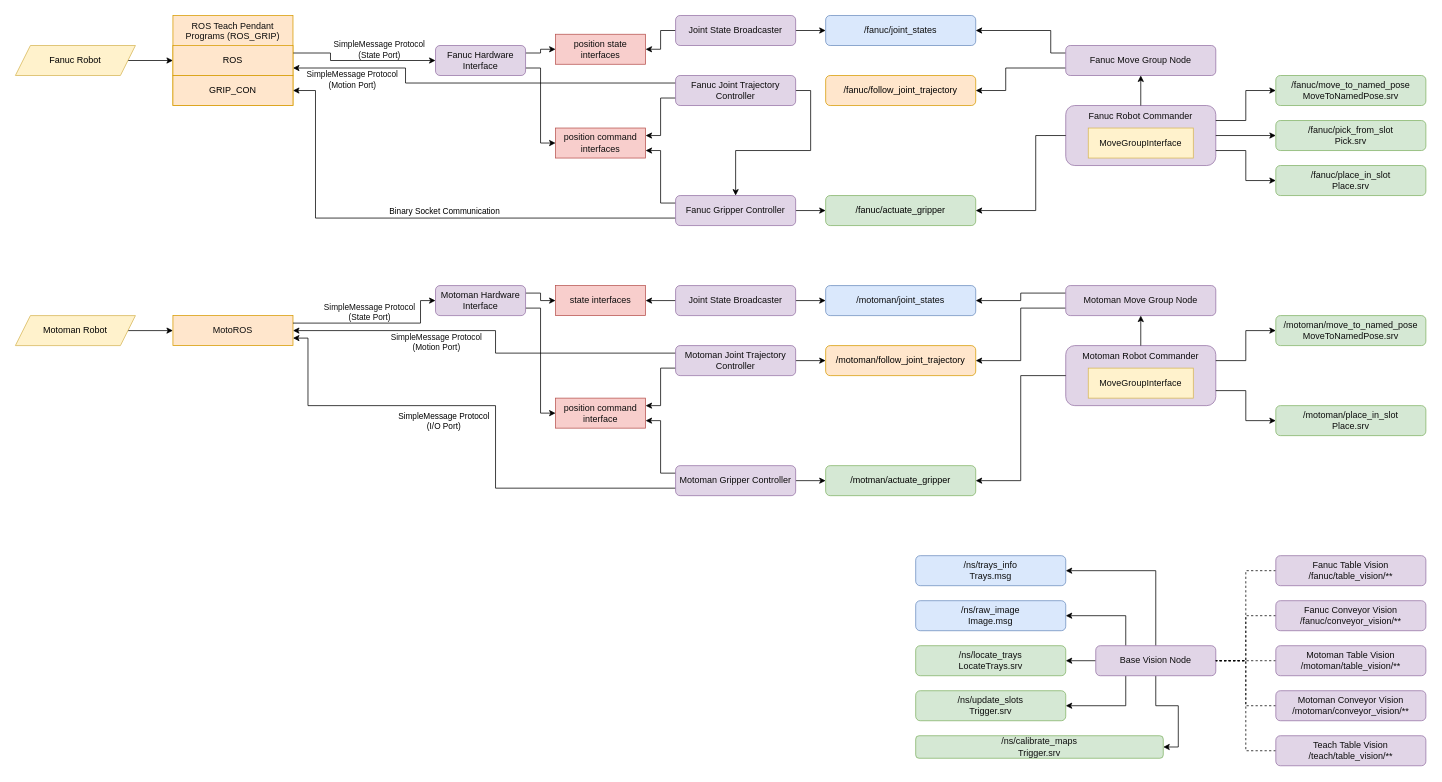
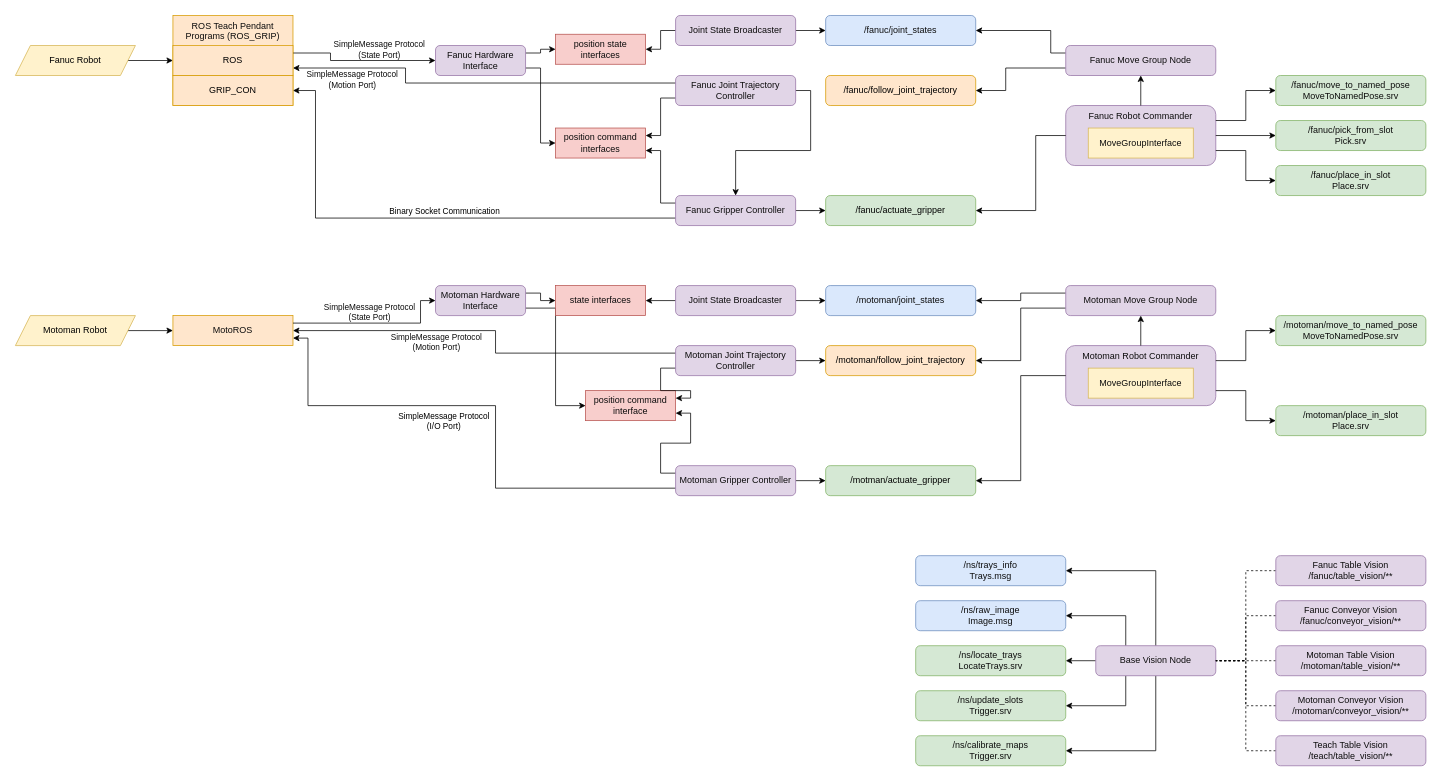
(600, 413) -> (630, 405)
(1039, 747) -> (990, 750)
